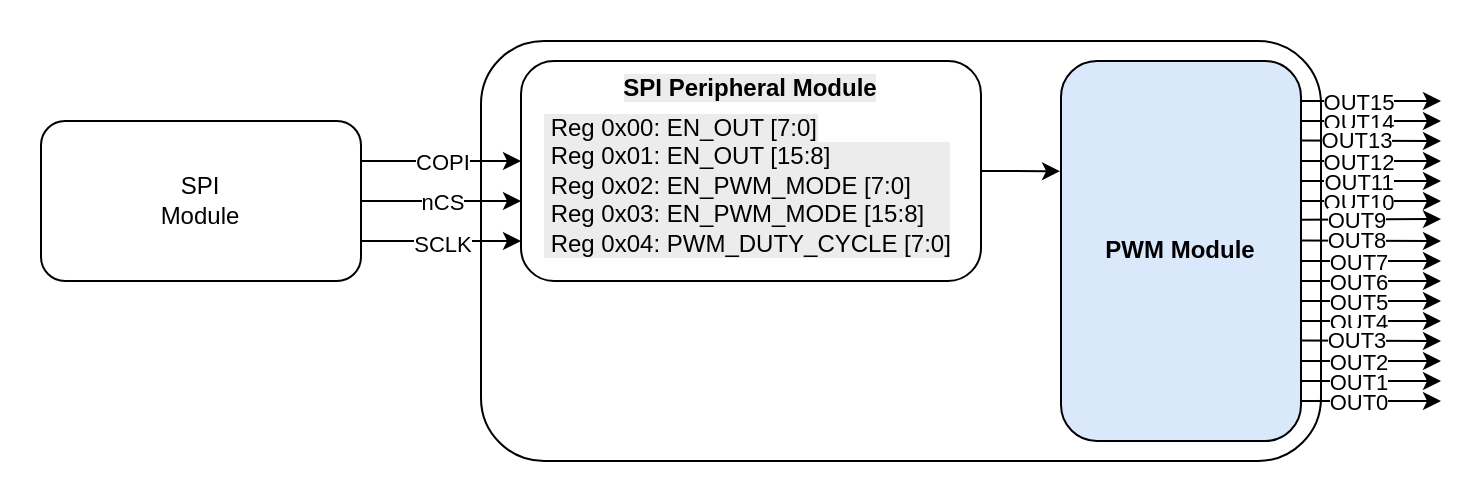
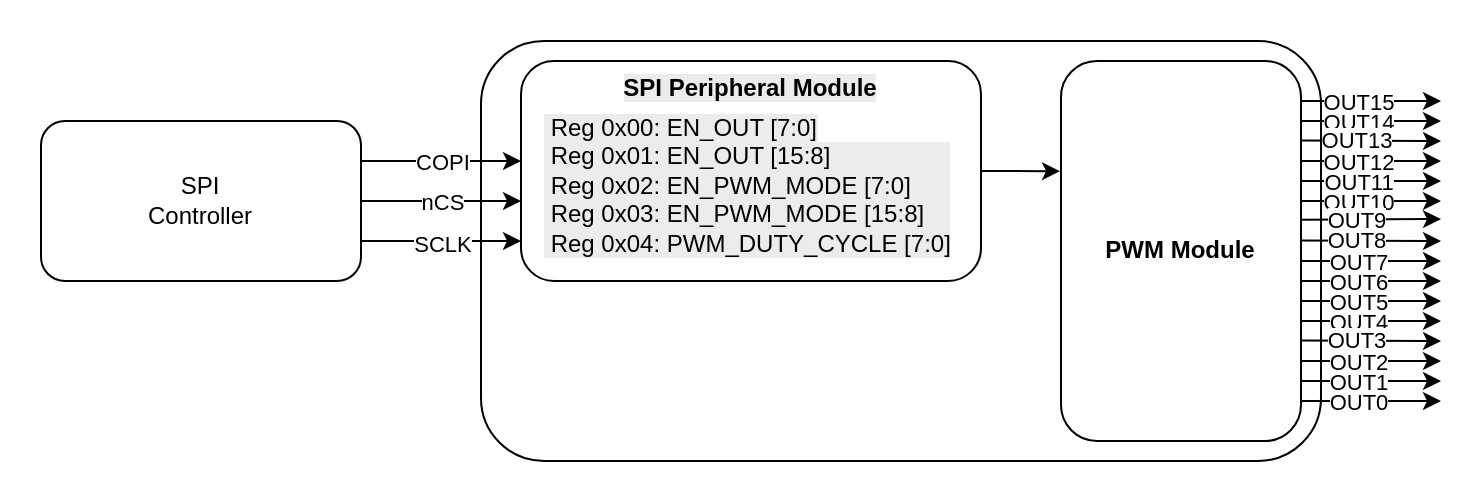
(201, 201) -> (201, 201)
(1181, 251) -> (1181, 251)
